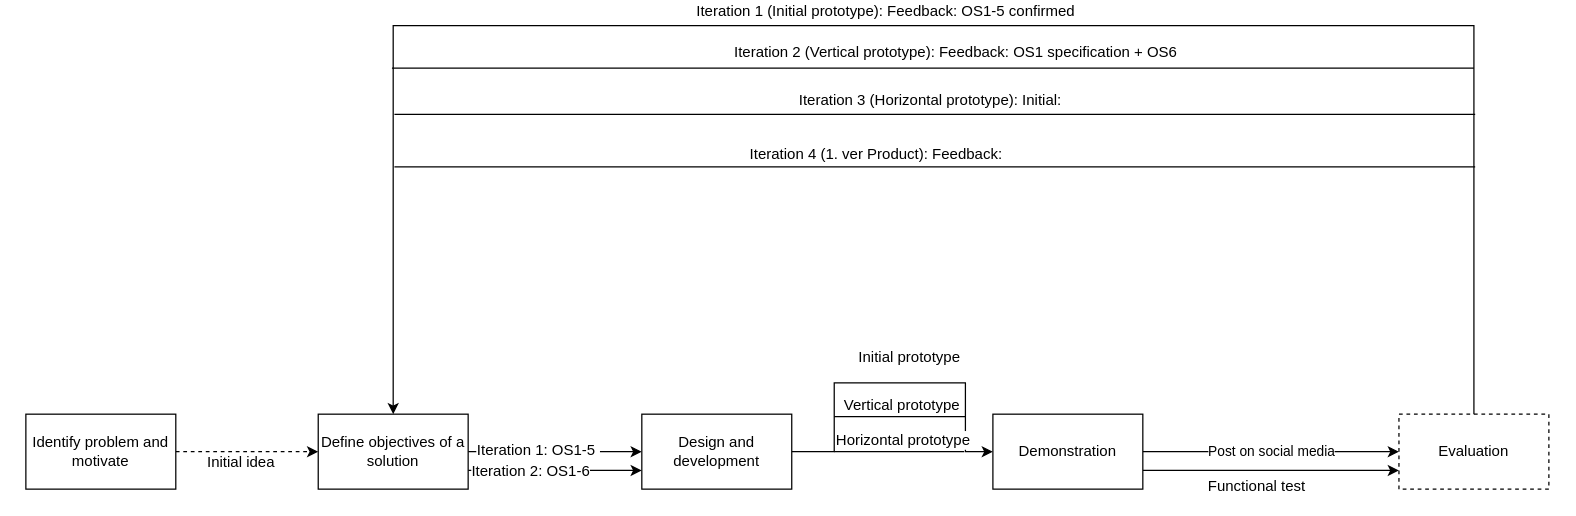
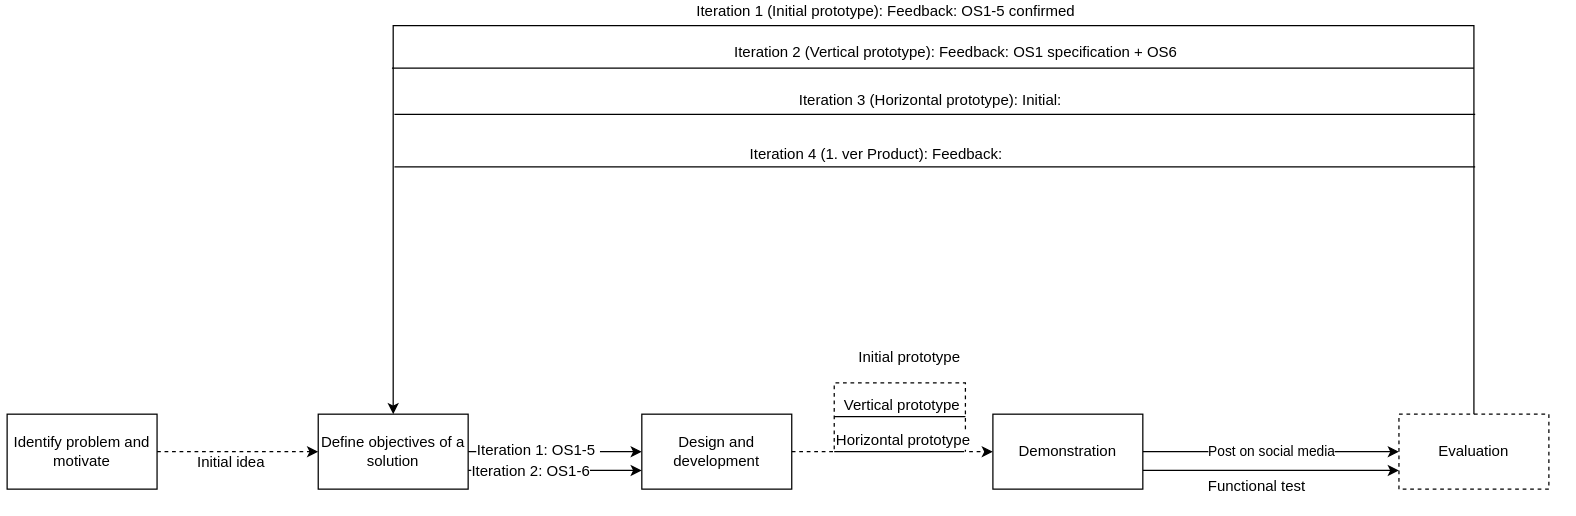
(869, 383) -> (869, 383)
(101, 452) -> (82, 452)
